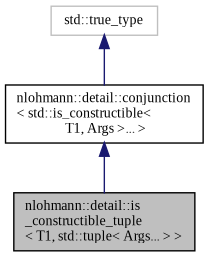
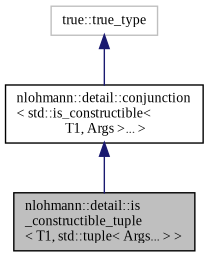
(104, 21) -> (104, 21)
